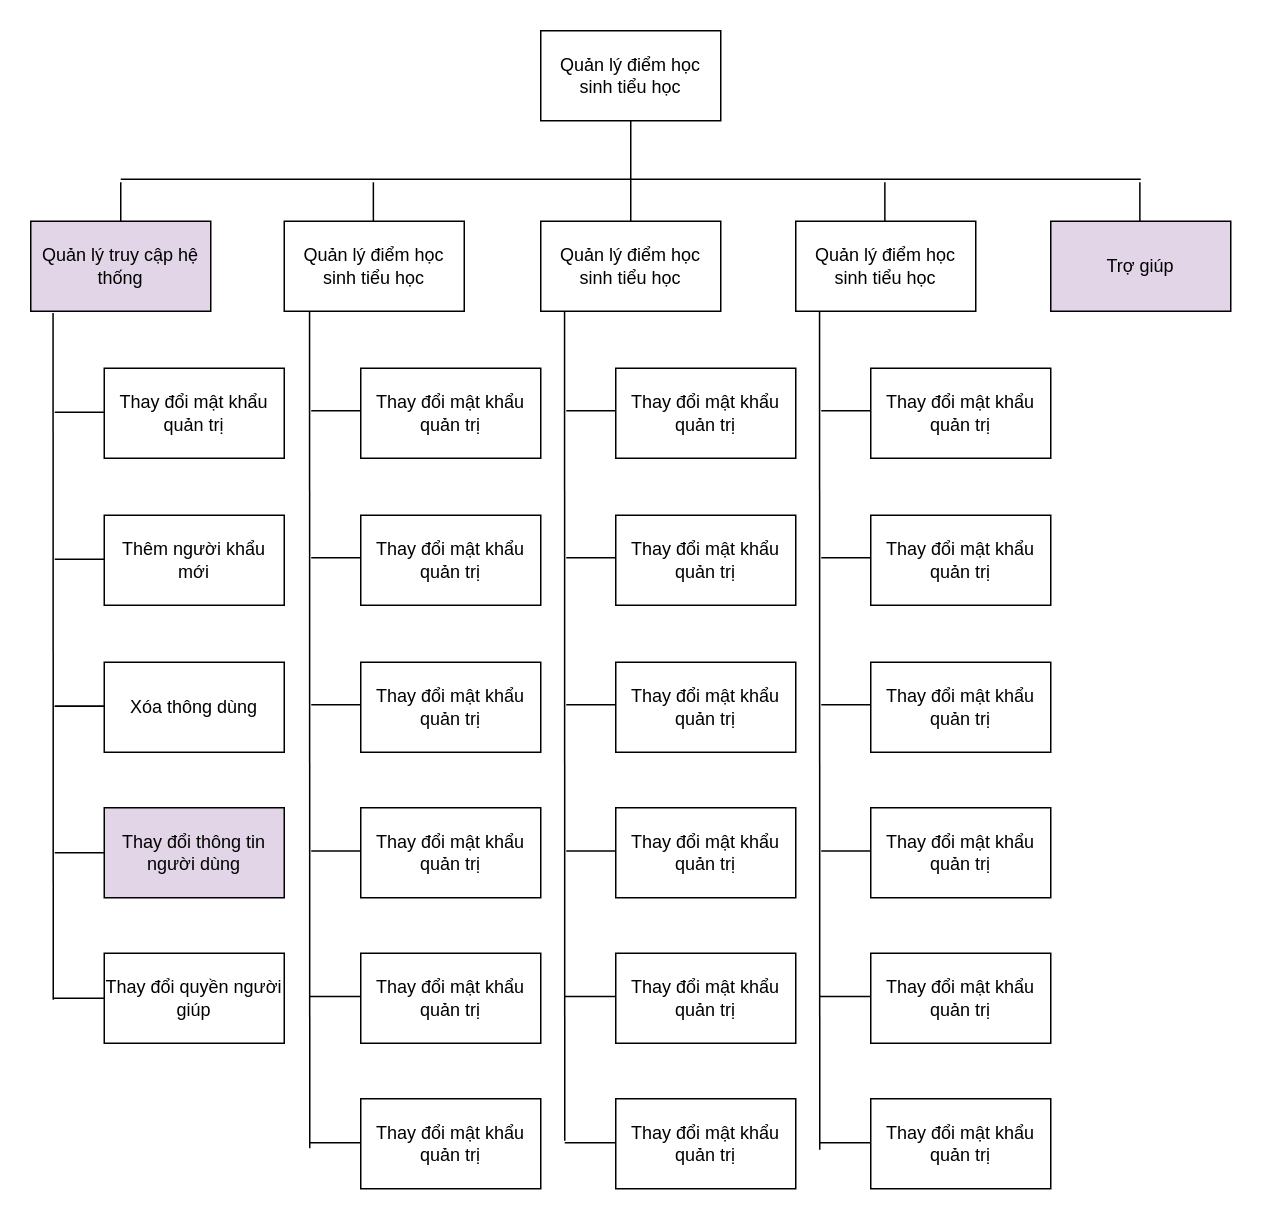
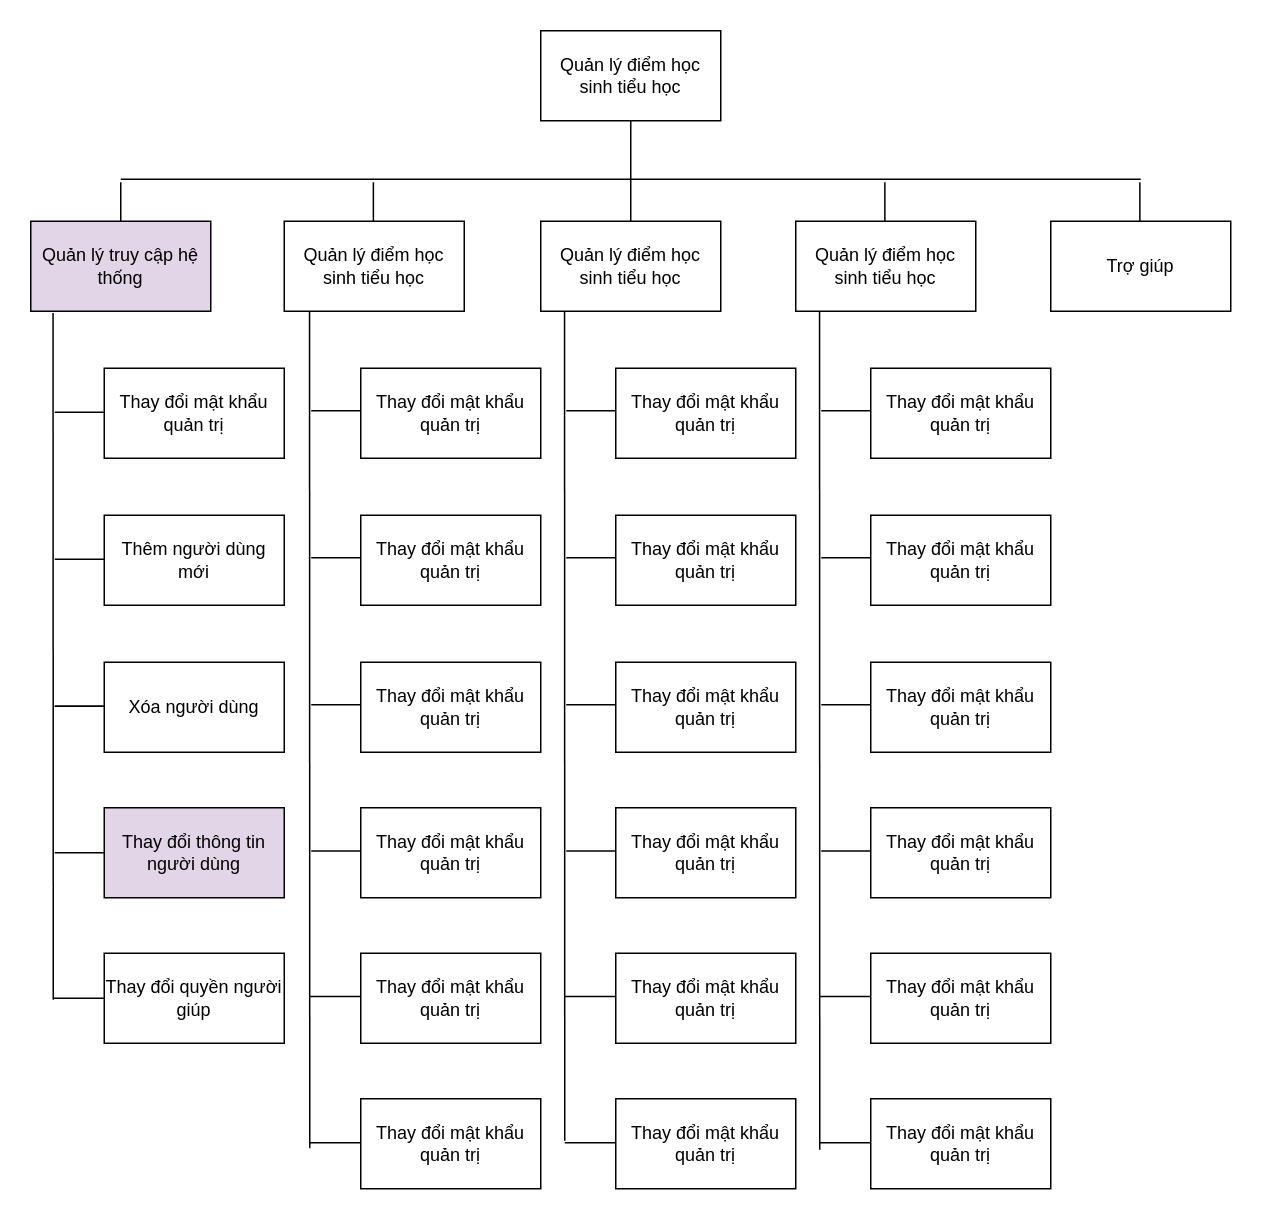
(1141, 266) -> (1141, 266)
(194, 560) -> (194, 560)
(194, 707) -> (194, 707)
